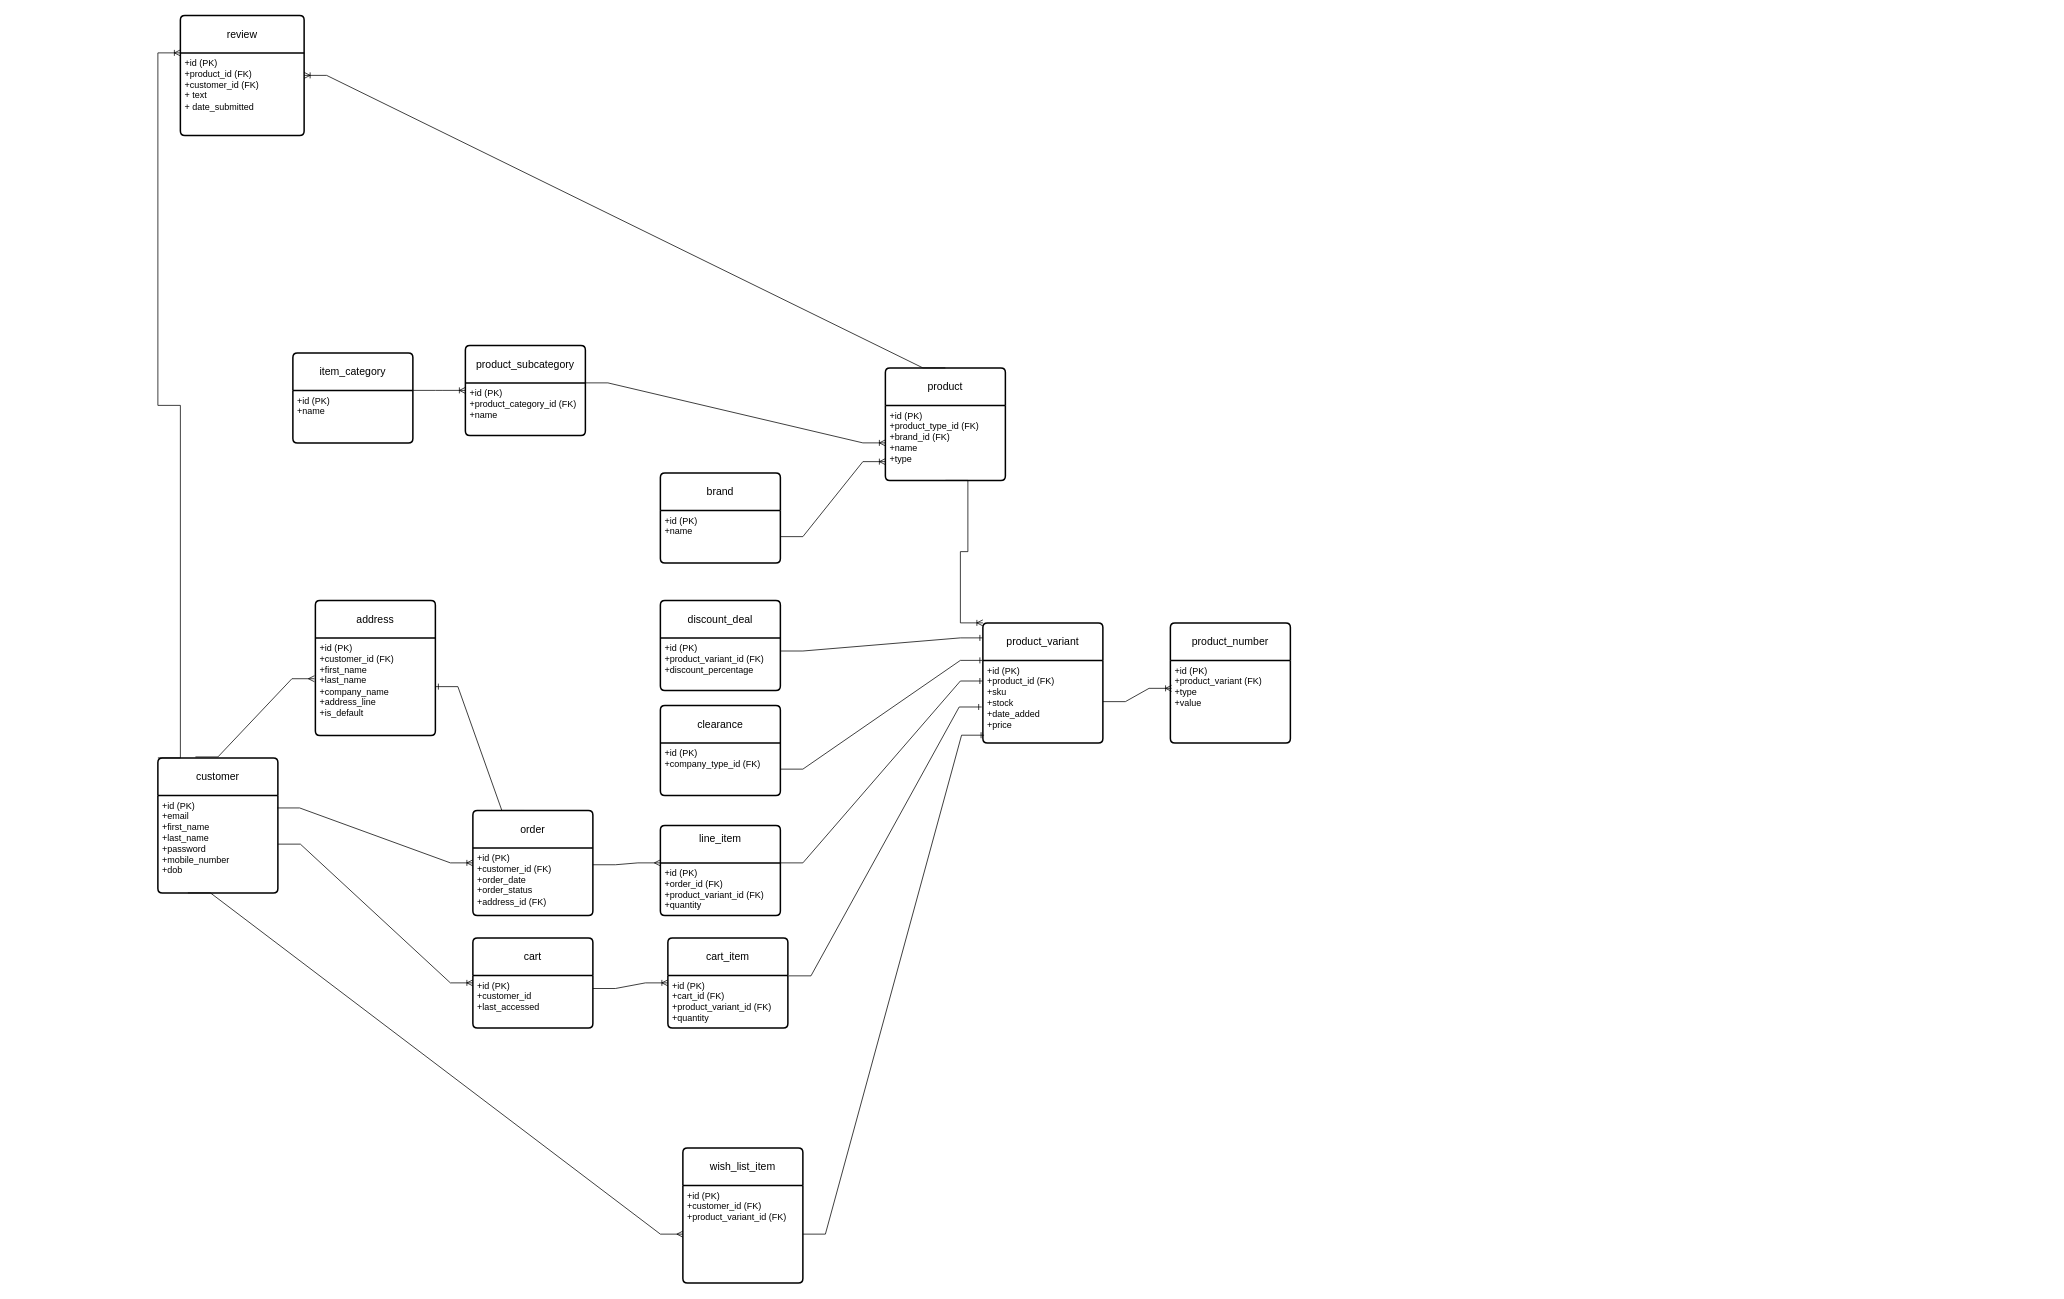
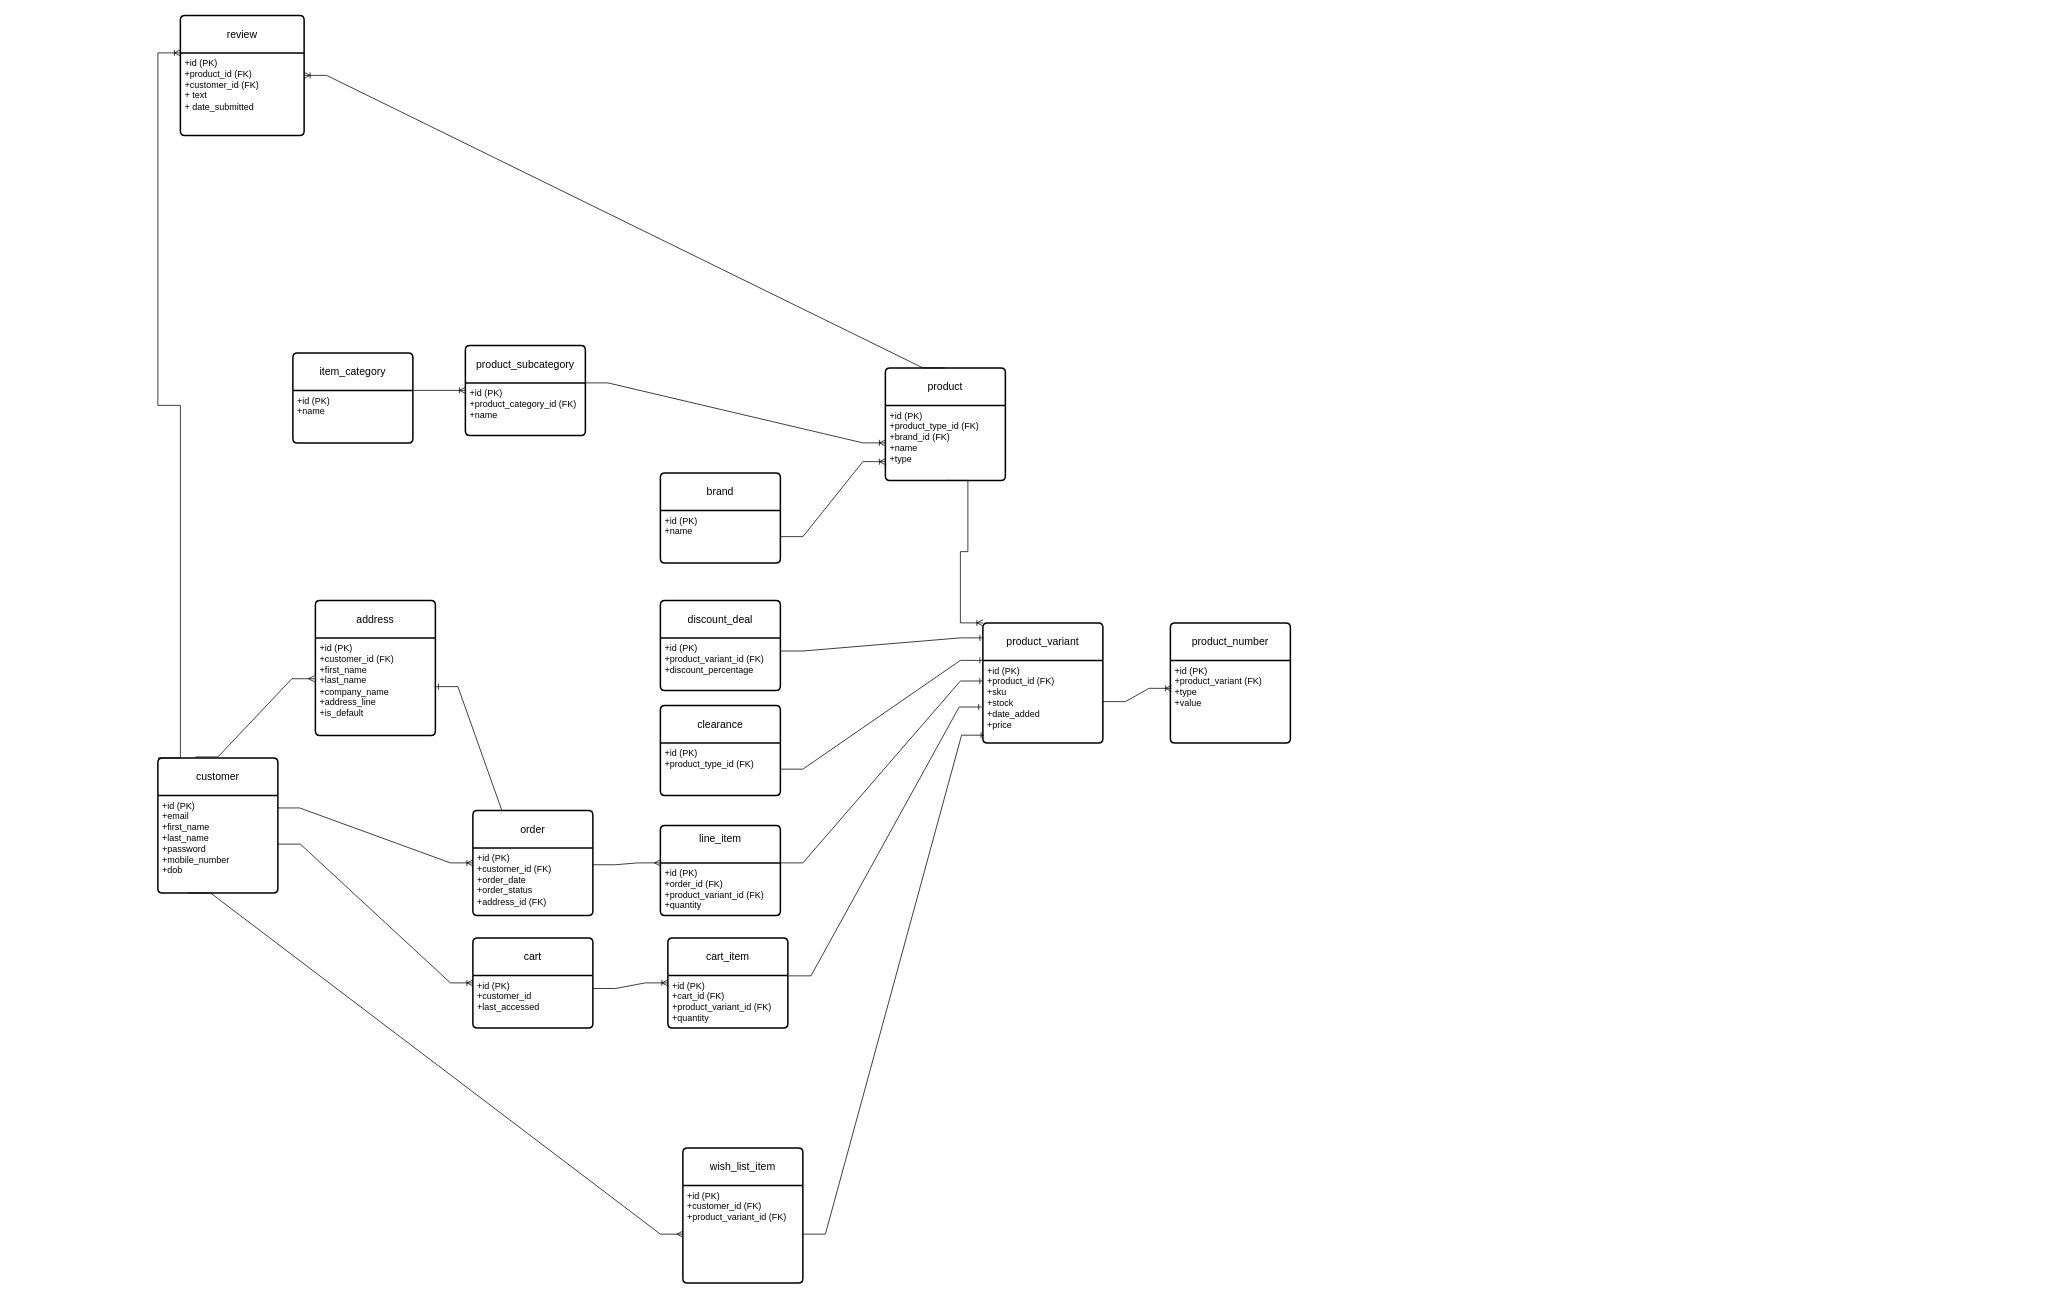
(715, 759) -> (715, 759)
